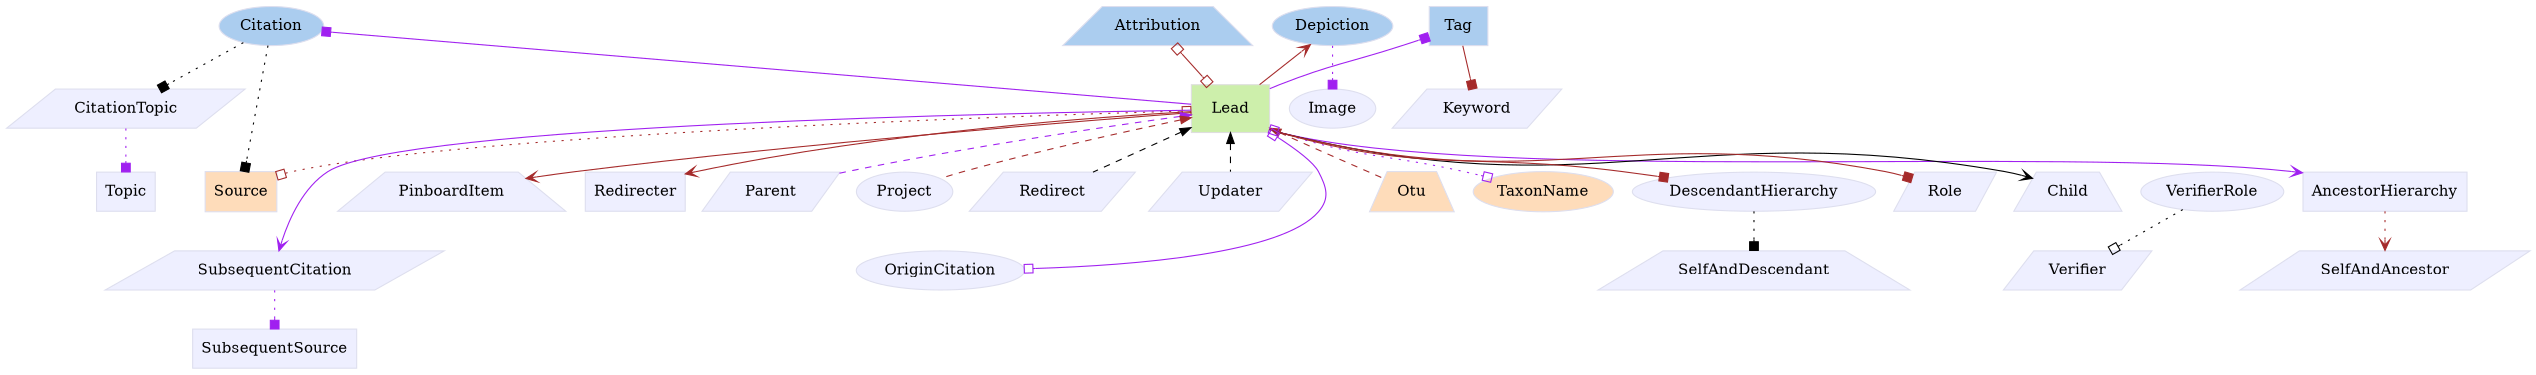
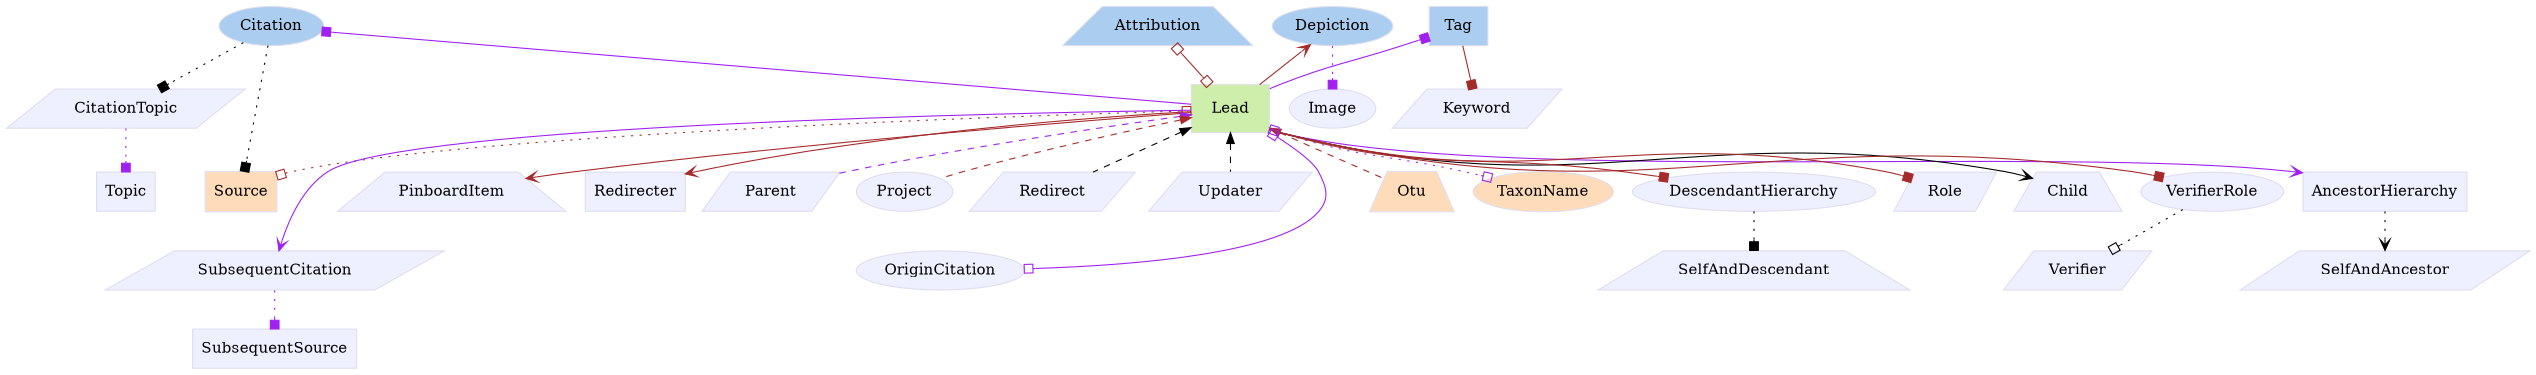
none -> (1666, 168)
(2385, 225) -> (2385, 225)
